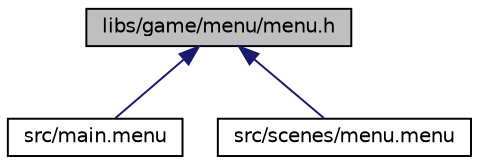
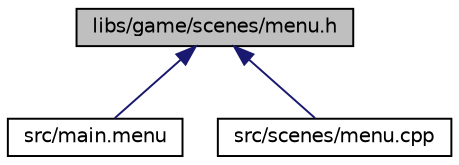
(219, 27) -> (215, 27)
(344, 137) -> (335, 137)
